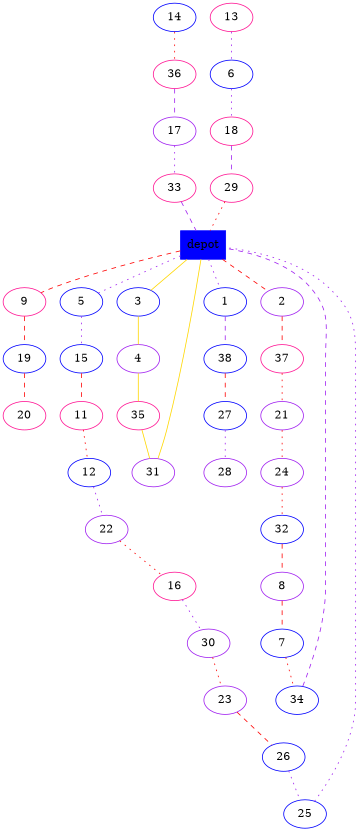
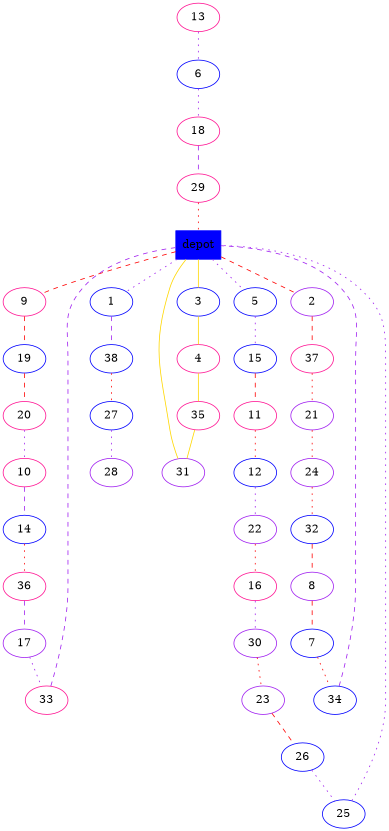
(138, 359) -> (198, 359)
(225, 387) -> (111, 387)
none -> (24, 473)
